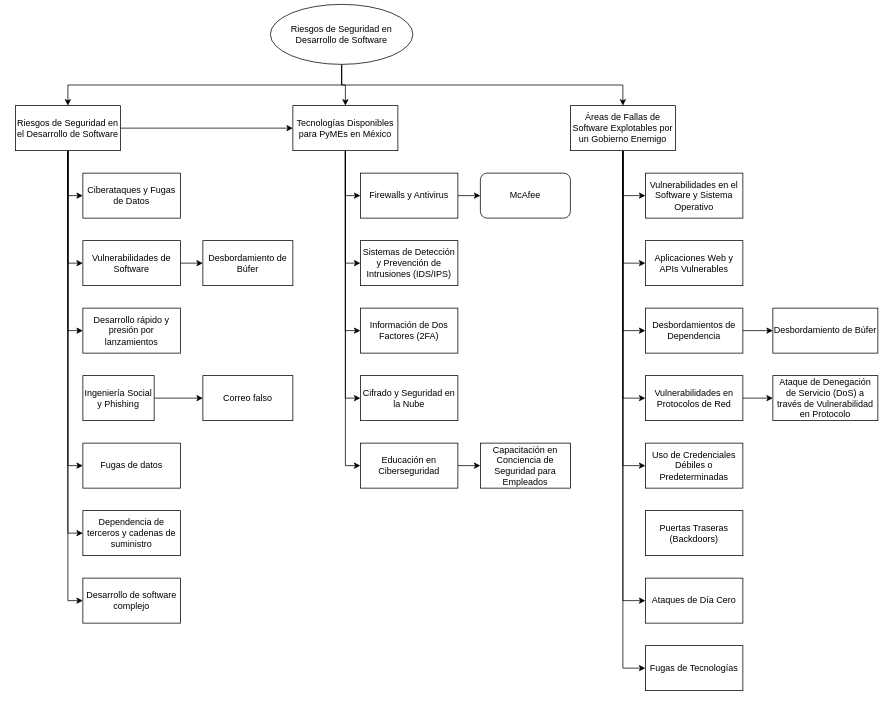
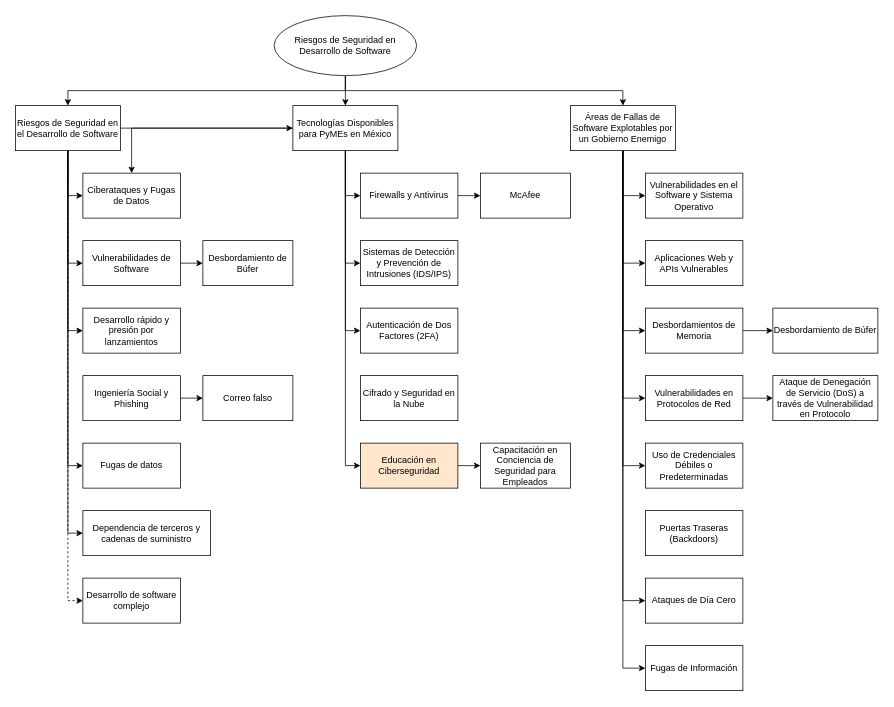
(342, 34) -> (345, 45)
(525, 195) -> (525, 195)
(409, 330) -> (409, 330)
(694, 330) -> (694, 330)
(119, 398) -> (132, 398)
(354, 398) -> (132, 148)
(409, 465) -> (409, 465)
(132, 533) -> (147, 533)
(68, 572) -> (68, 572)
(694, 668) -> (694, 668)
